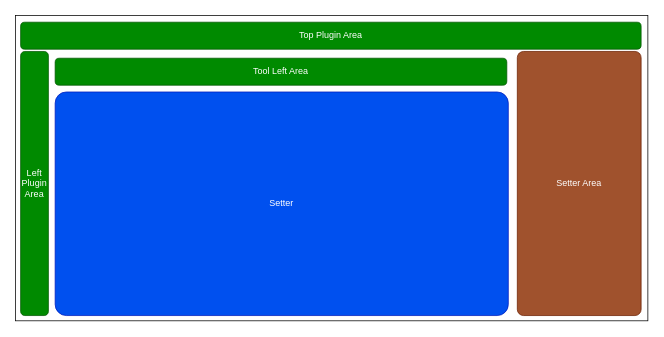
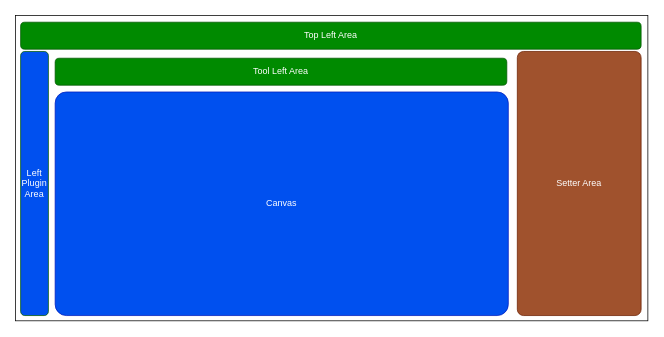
(331, 36) -> (331, 36)
(35, 183) -> (35, 183)
(282, 204) -> (282, 204)
